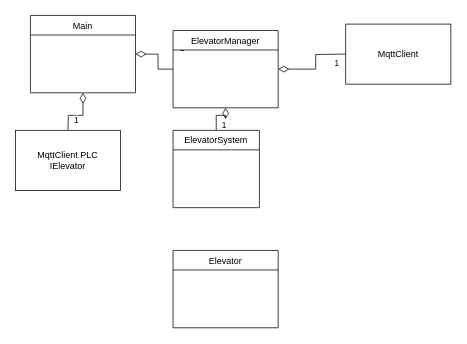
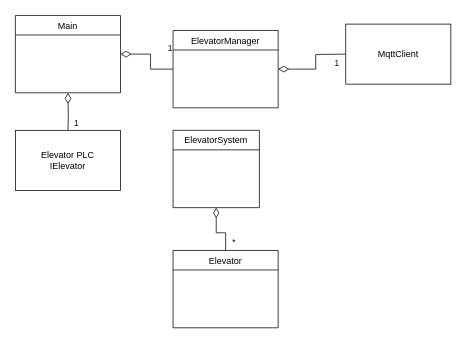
(83, 54) -> (68, 54)
(216, 117) -> none
(68, 160) -> (68, 160)
none -> (222, 233)
